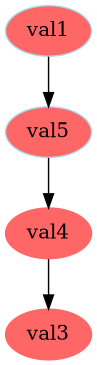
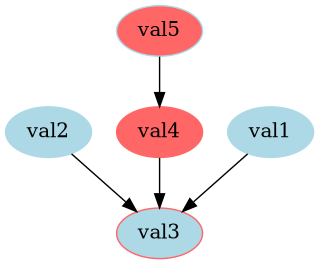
(49, 31) -> (271, 132)
(49, 75) -> (221, 178)
none -> (49, 132)
(49, 335) -> (160, 233)
